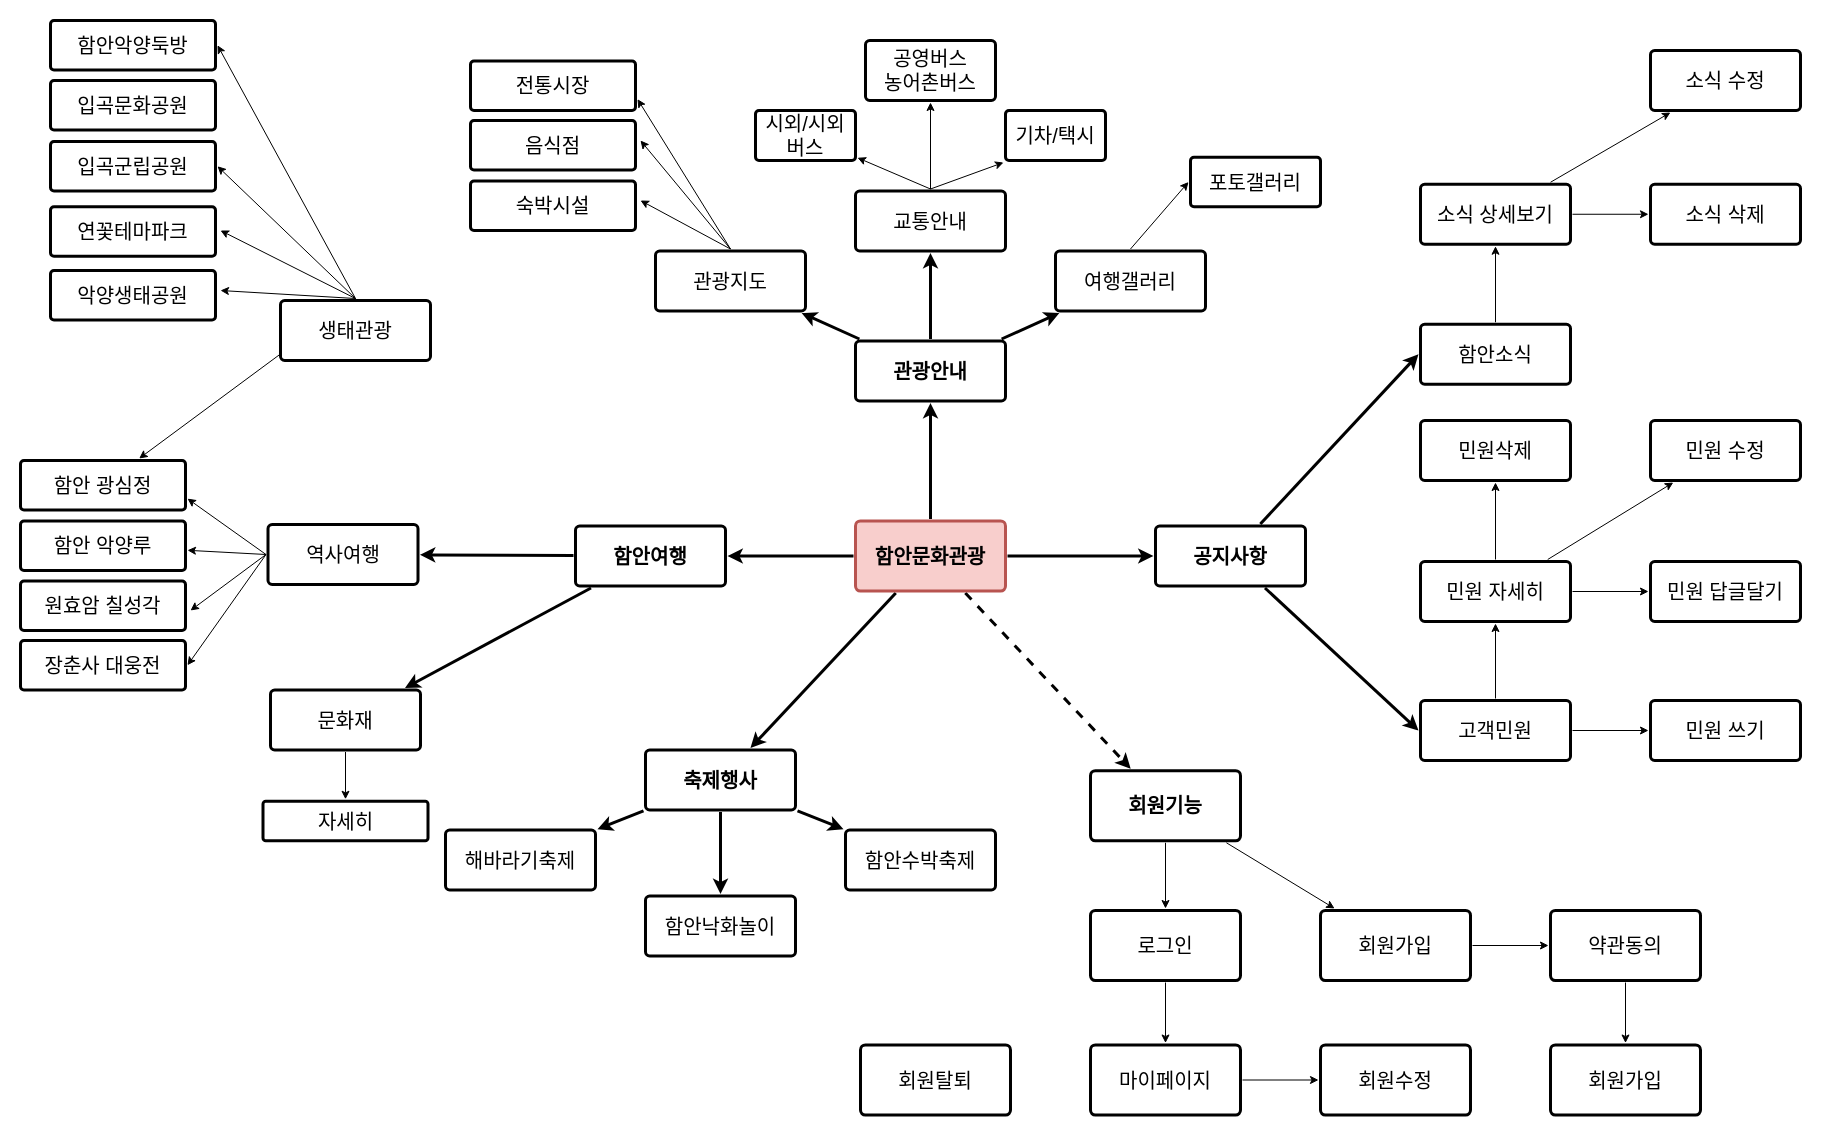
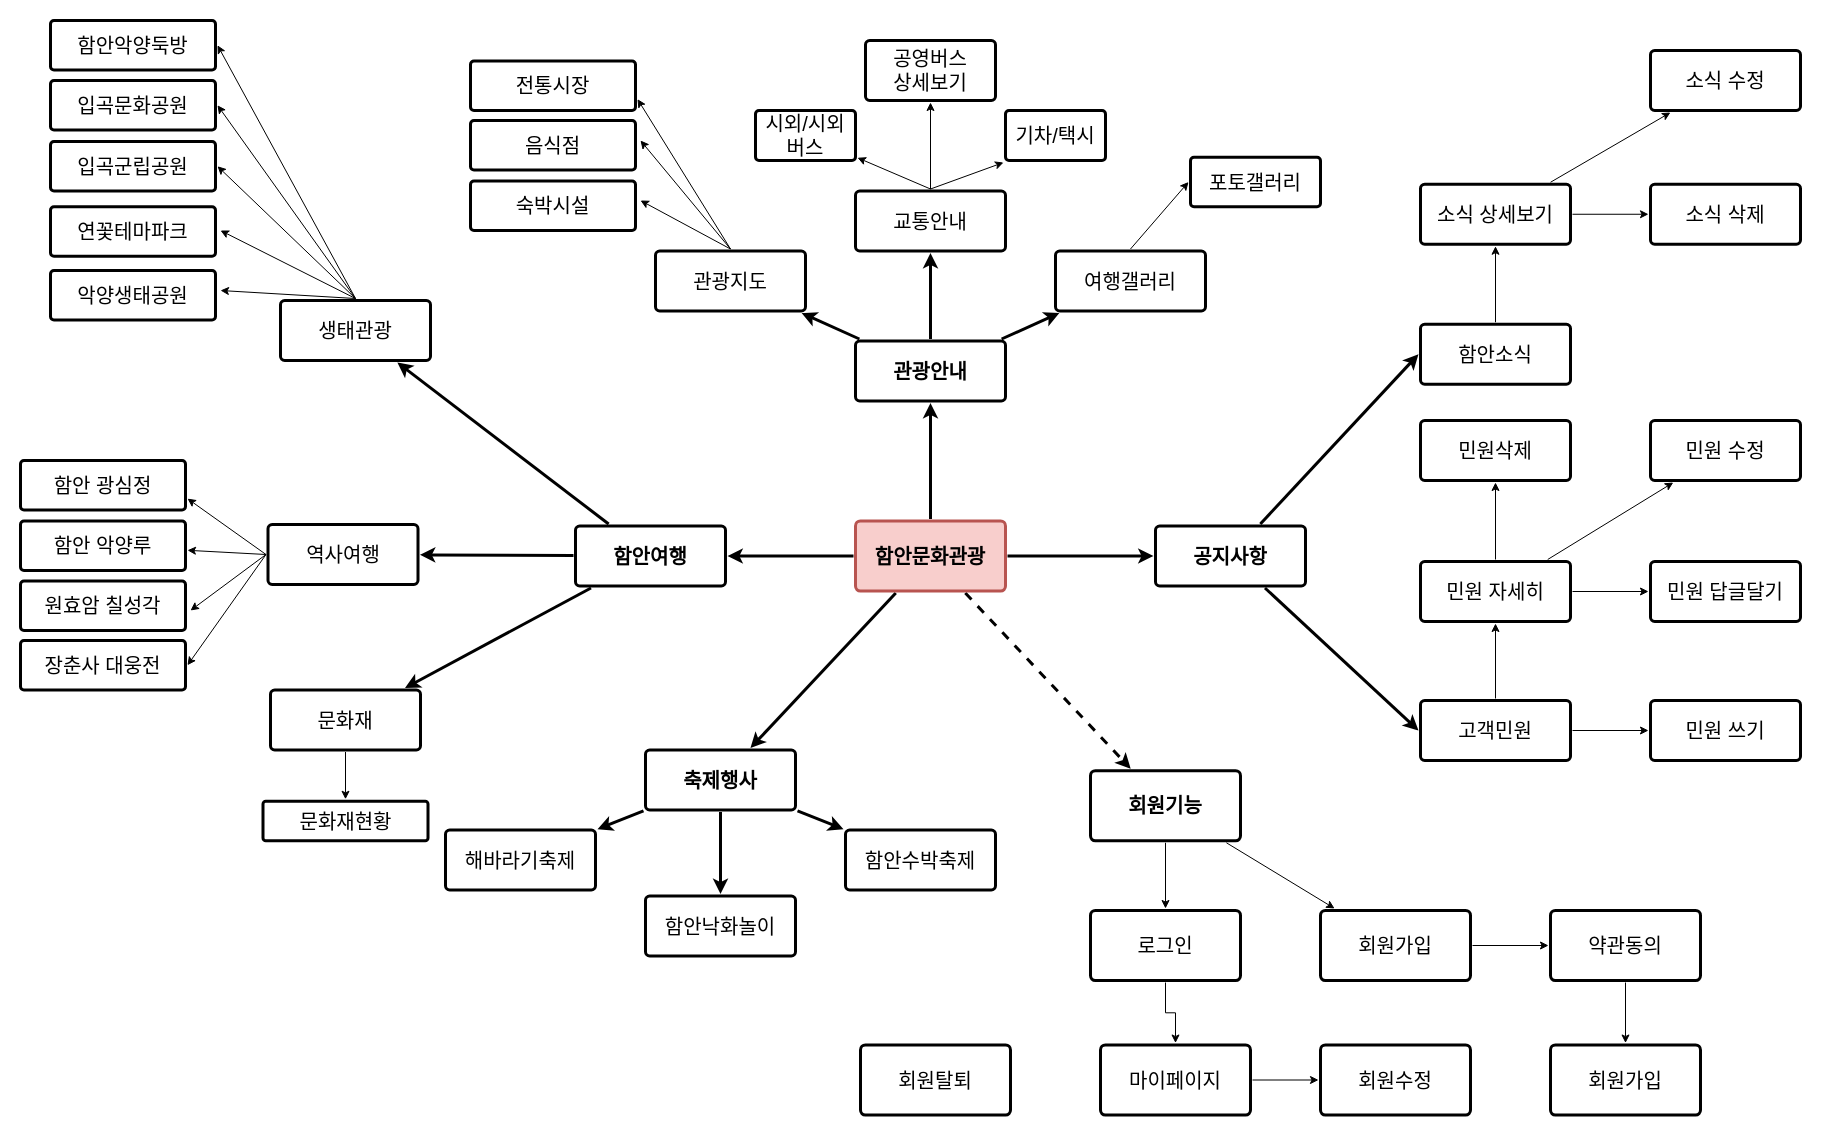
(931, 71) -> (931, 71)
(212, 405) -> (285, 199)
none -> (507, 447)
(346, 822) -> (346, 822)
(1166, 1080) -> (1176, 1080)
